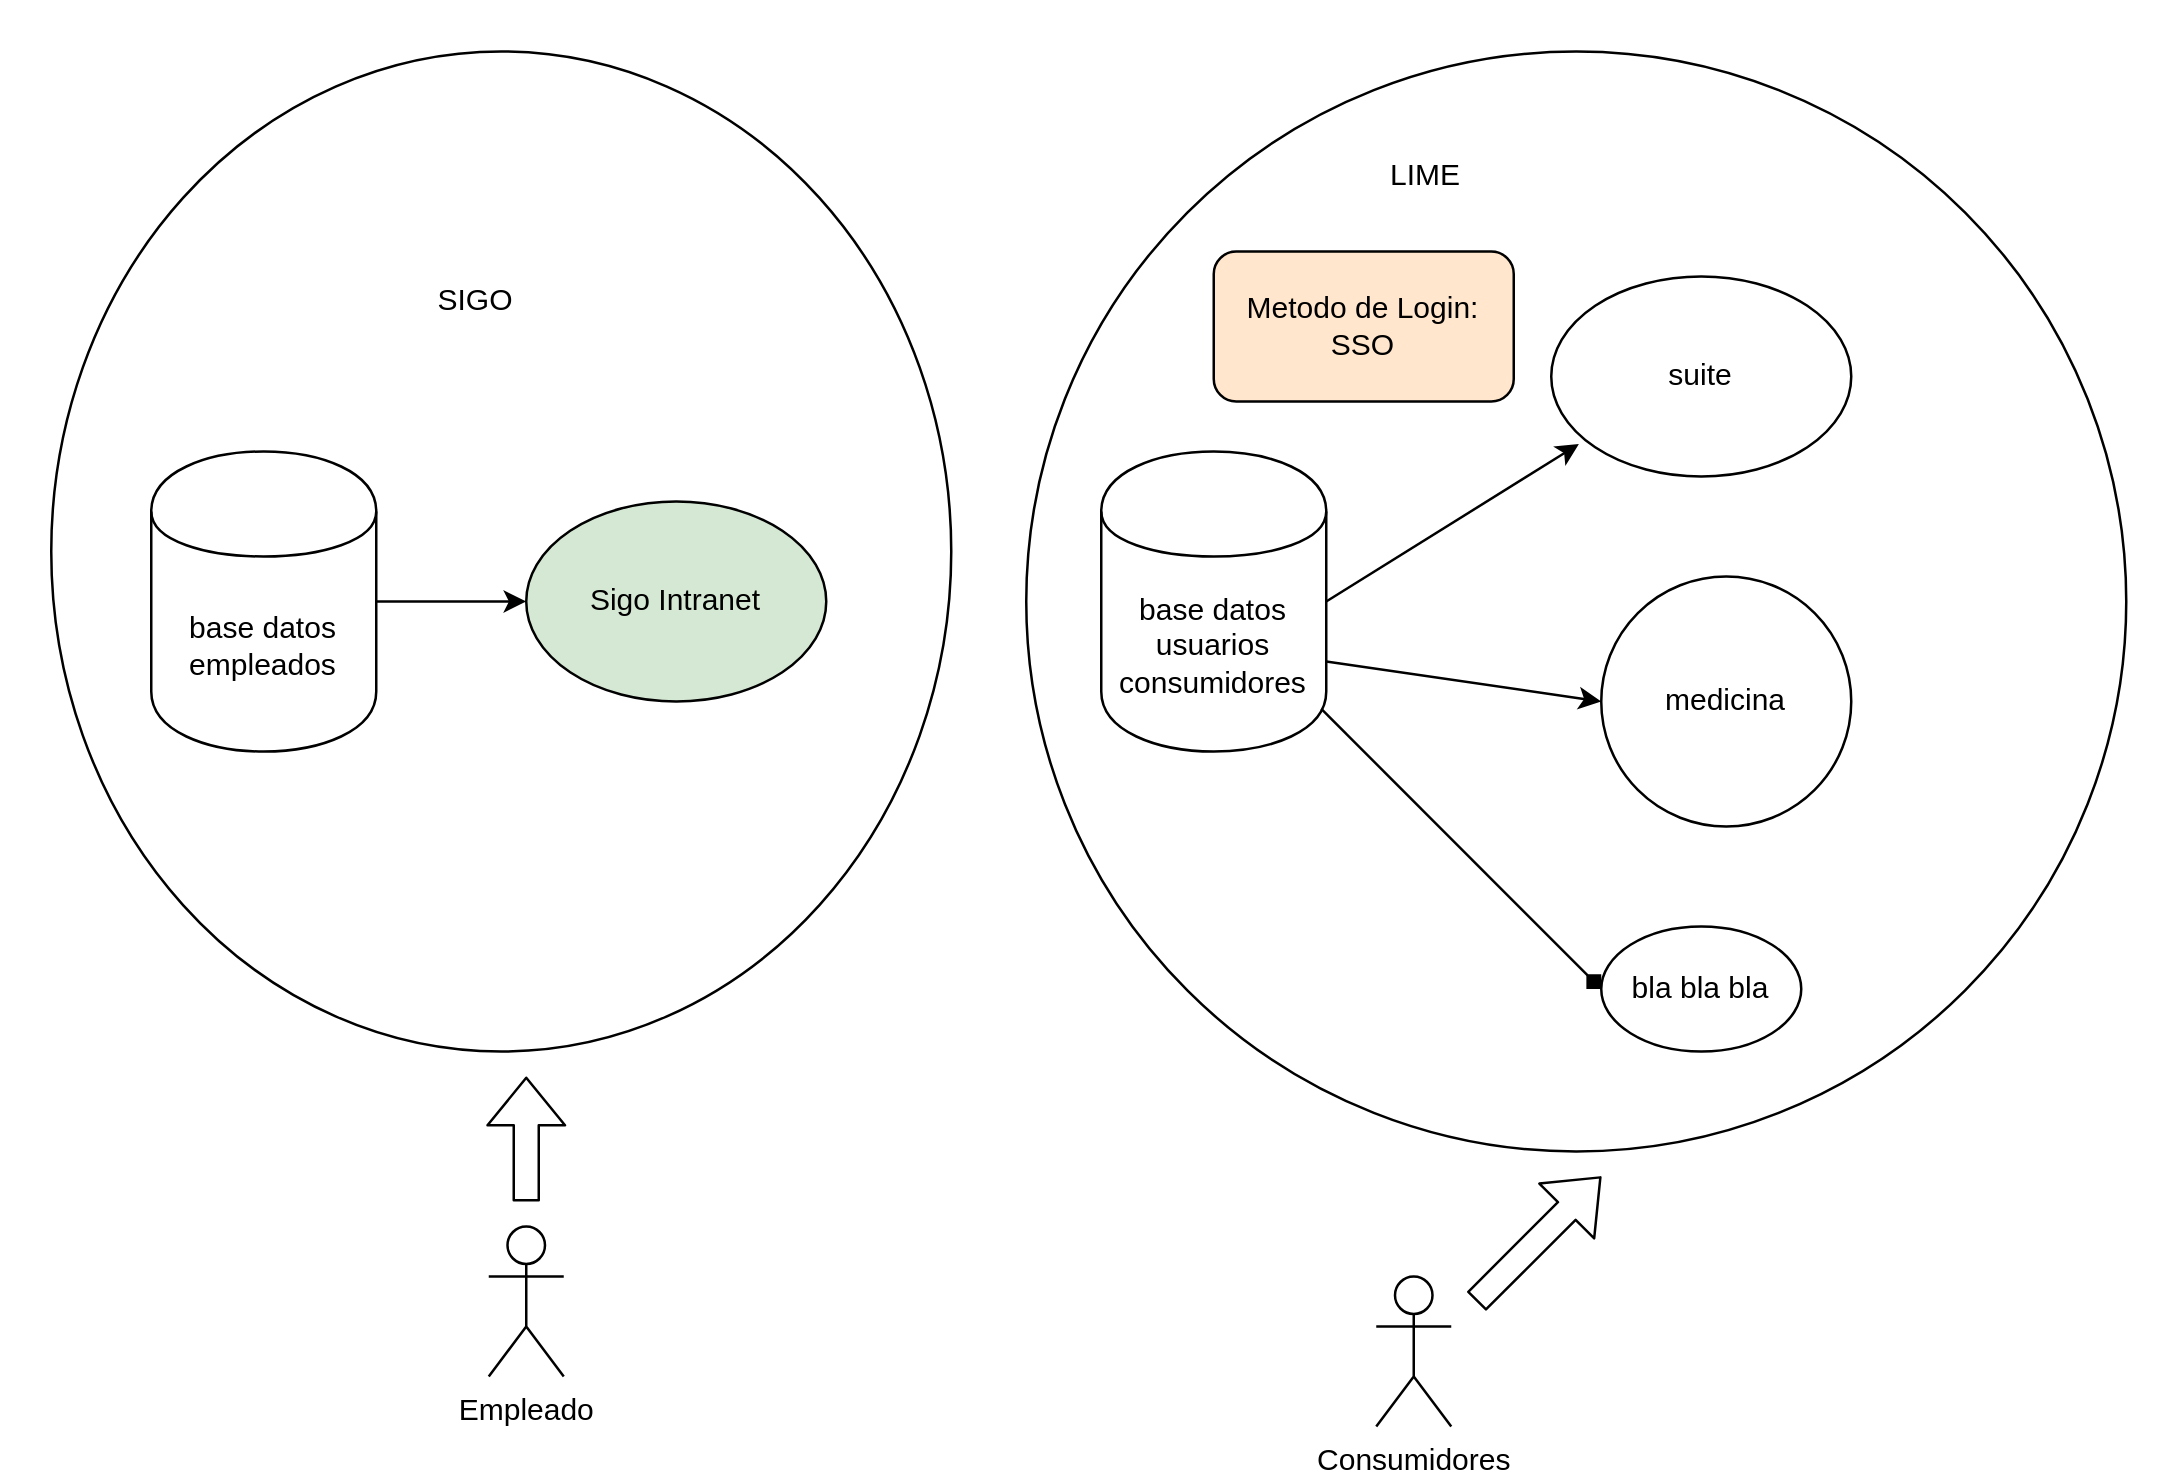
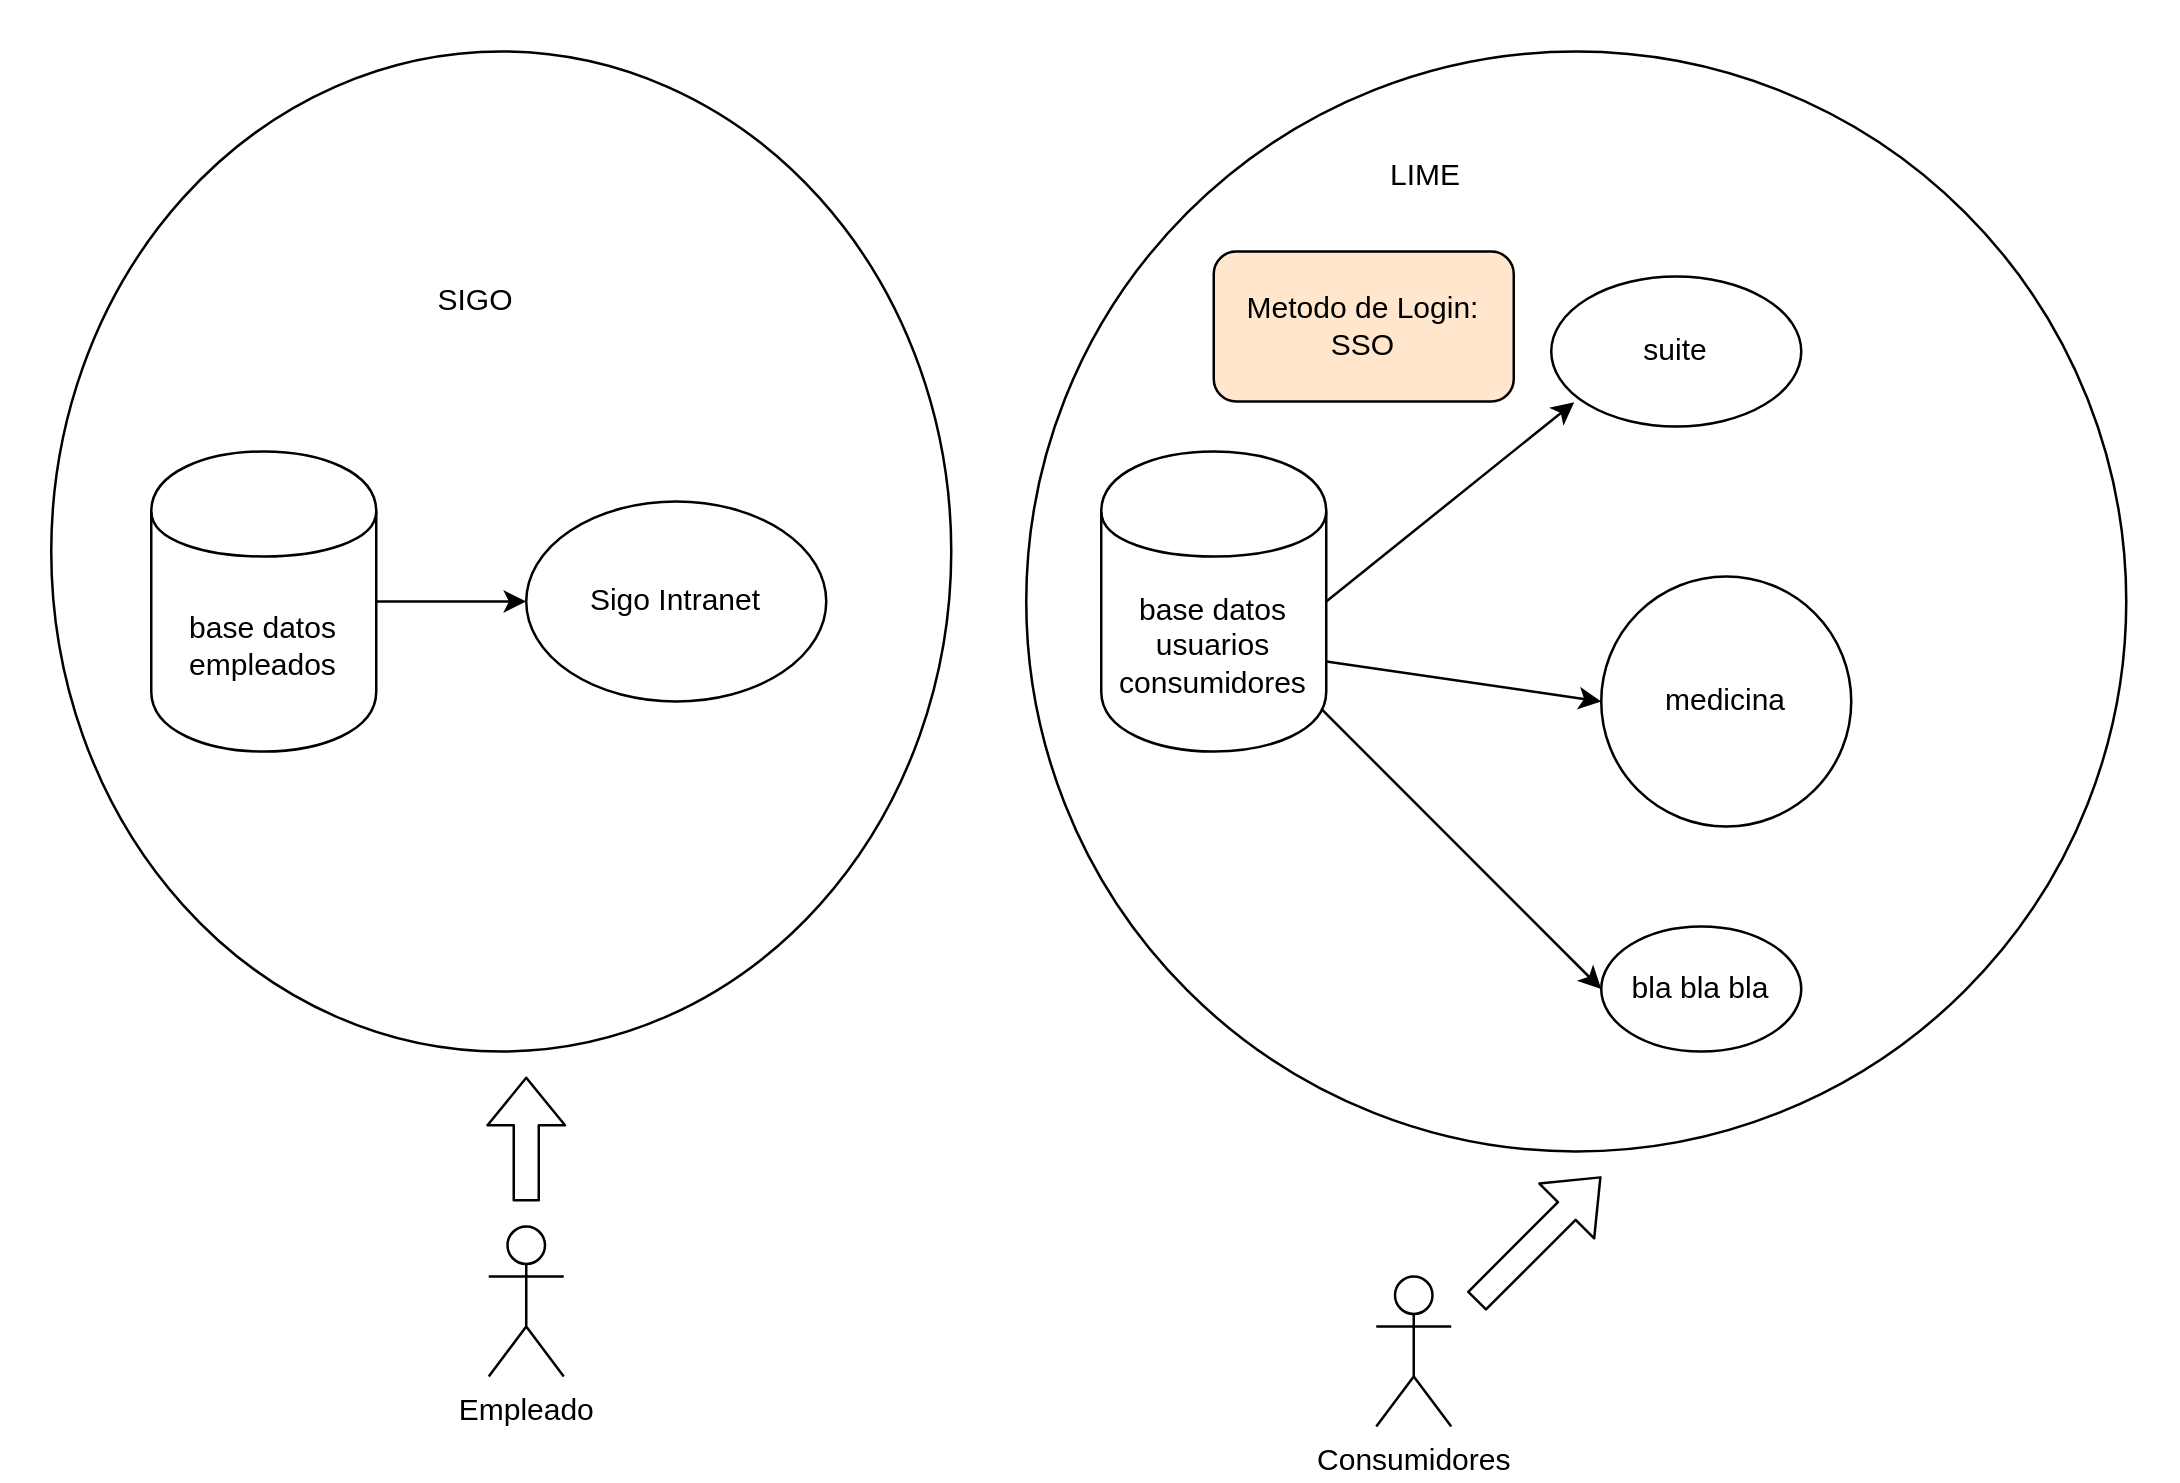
(1701, 376) -> (1676, 351)
(676, 601) -> (676, 601)
(1587, 974) -> (1588, 975)
